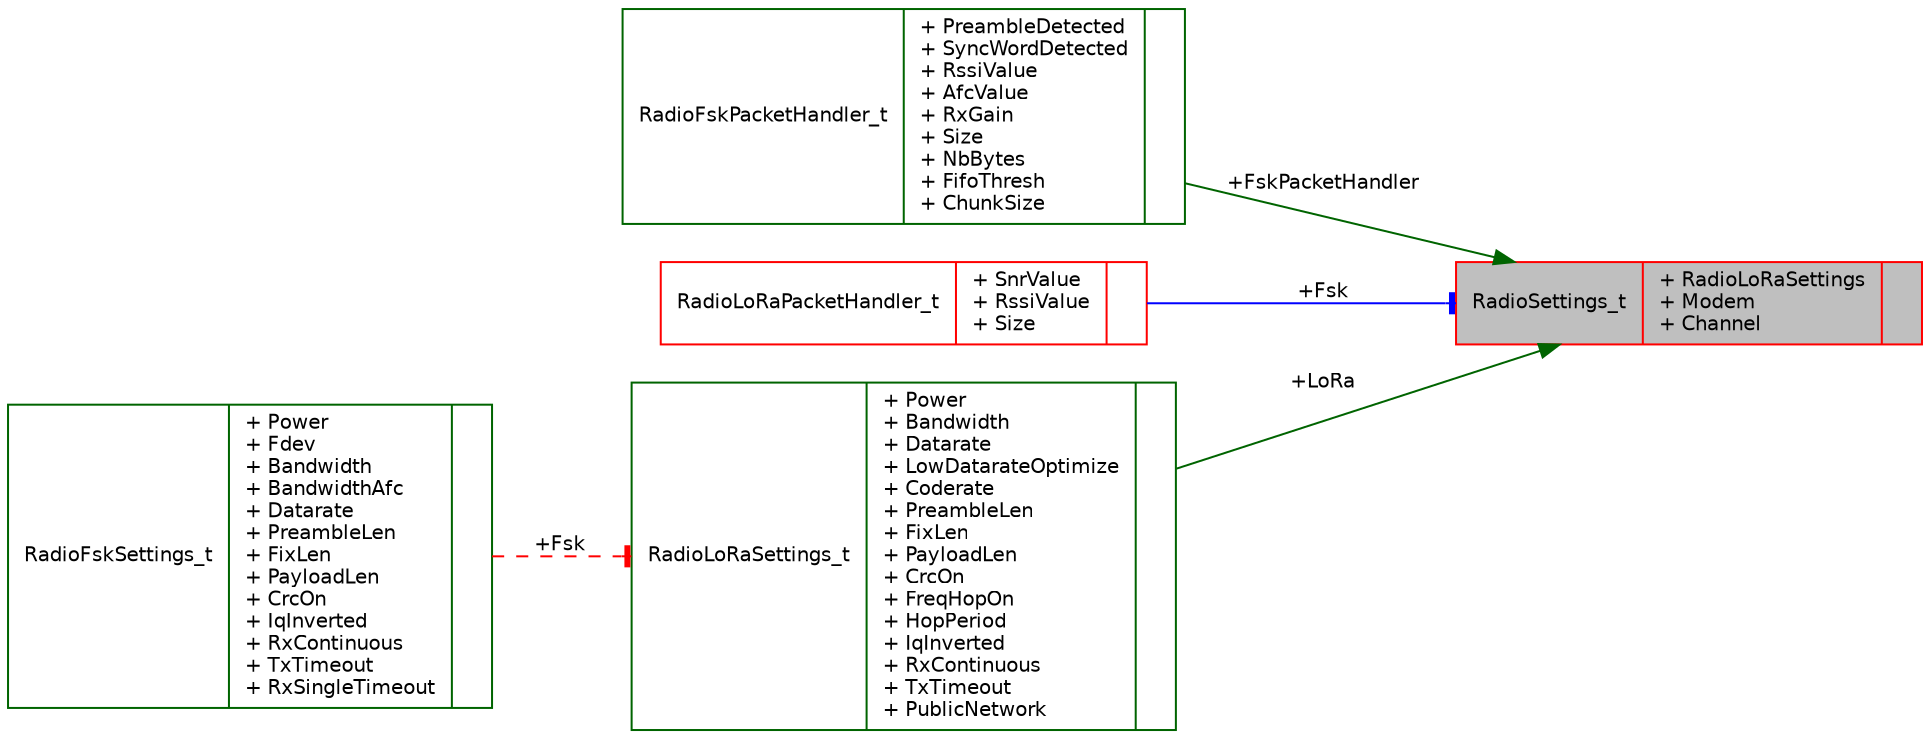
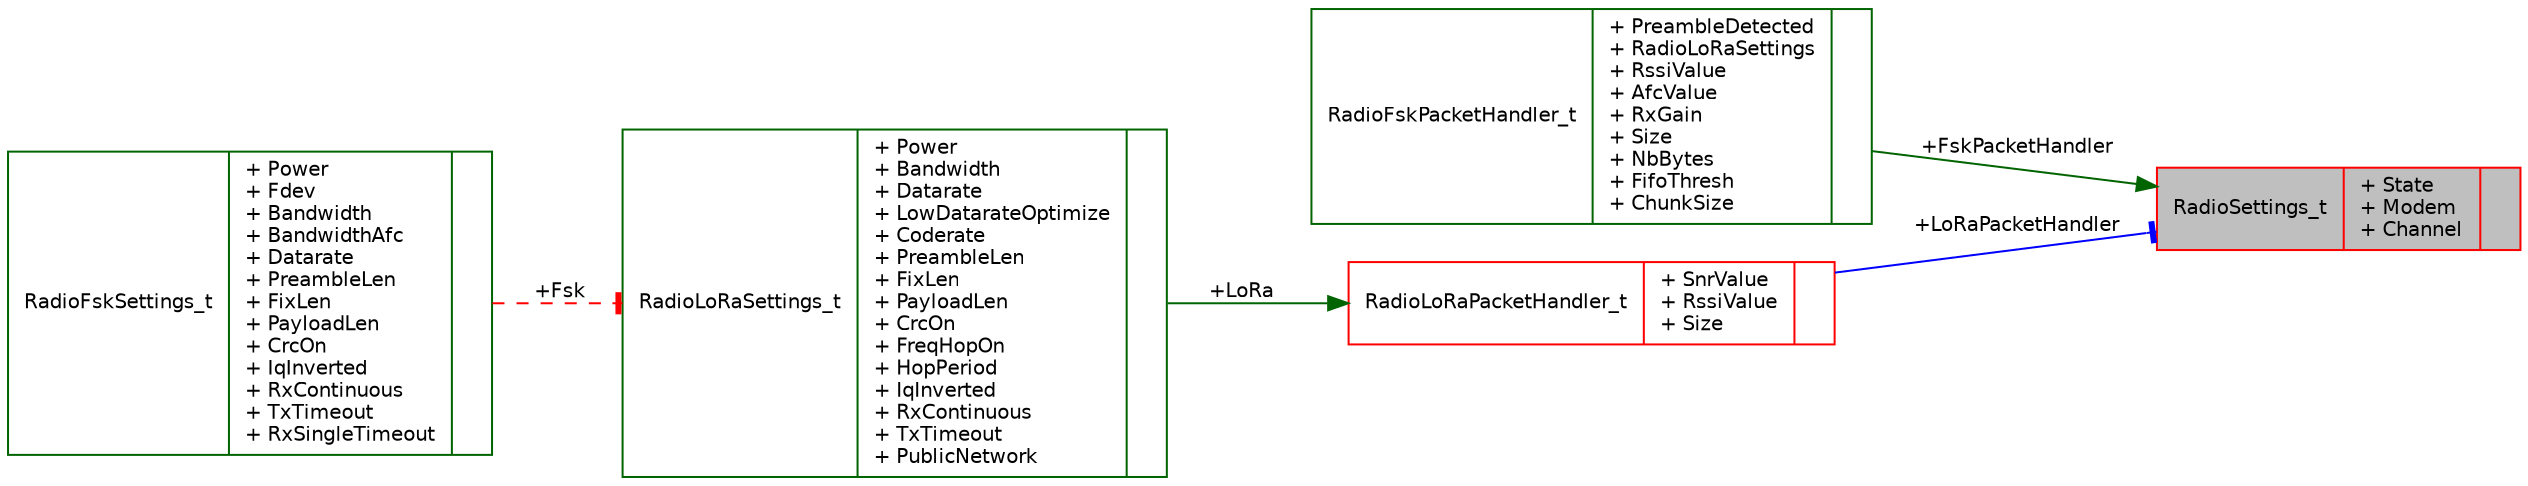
(1024, 49) -> (1712, 49)
(1762, 280) -> (2397, 186)
(1320, 292) -> (2014, 226)
(1358, 410) -> (1248, 303)
